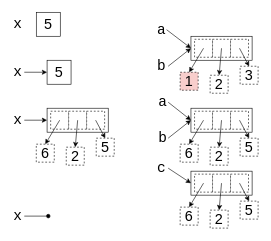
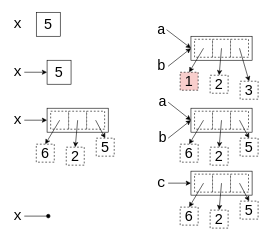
(249, 75) -> (249, 90)
(162, 168) -> (162, 183)
